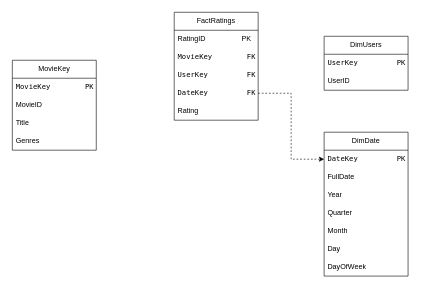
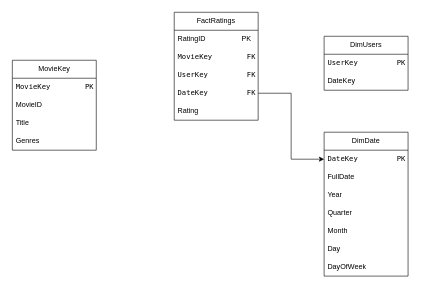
(340, 81) -> (342, 81)
(291, 124) -> (291, 124)
